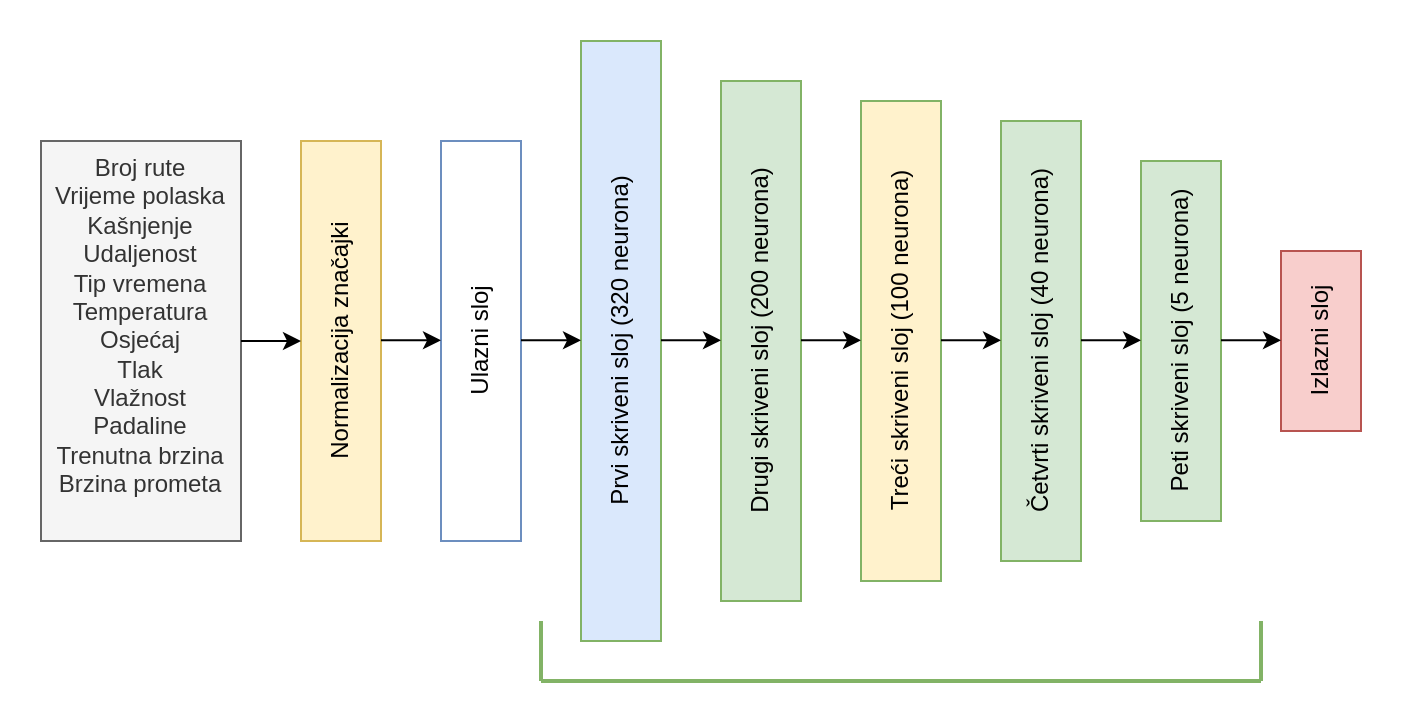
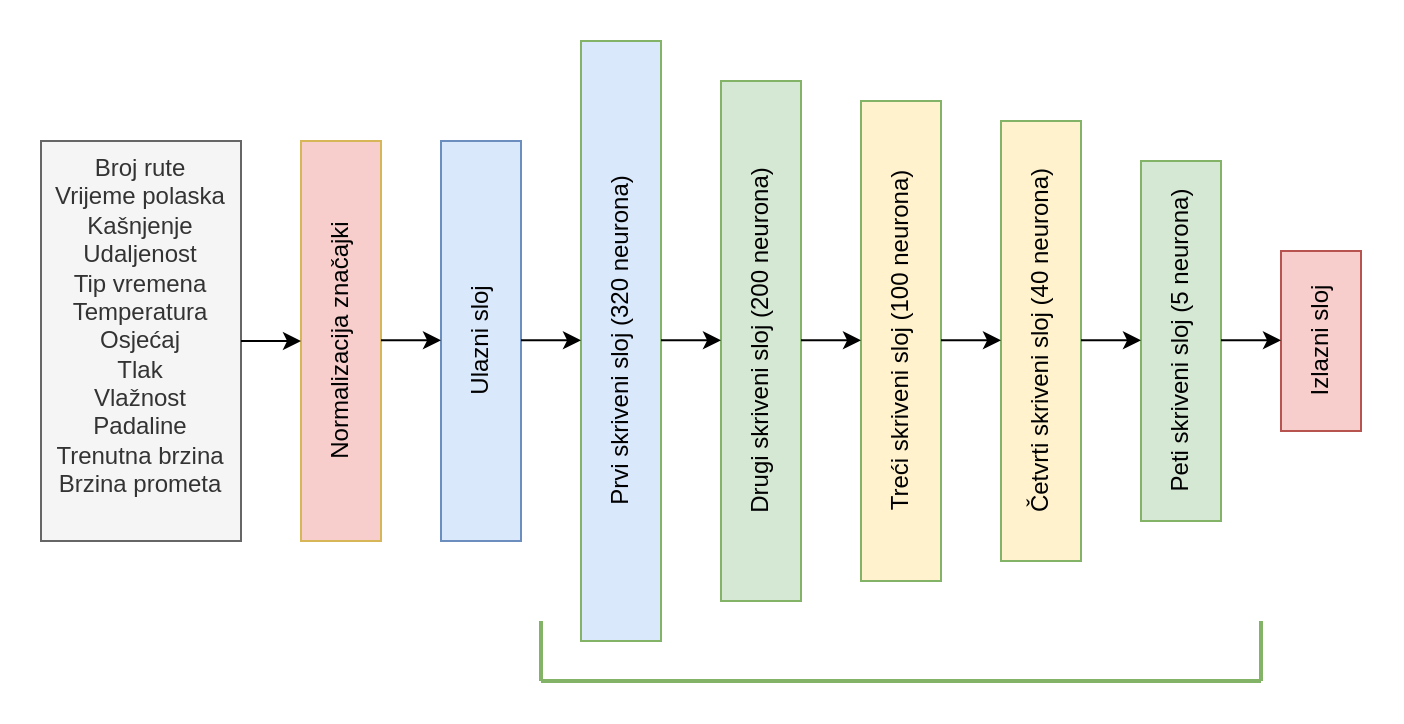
(341, 341) -> (341, 341)
(481, 341) -> (481, 341)
(1041, 341) -> (1041, 341)
